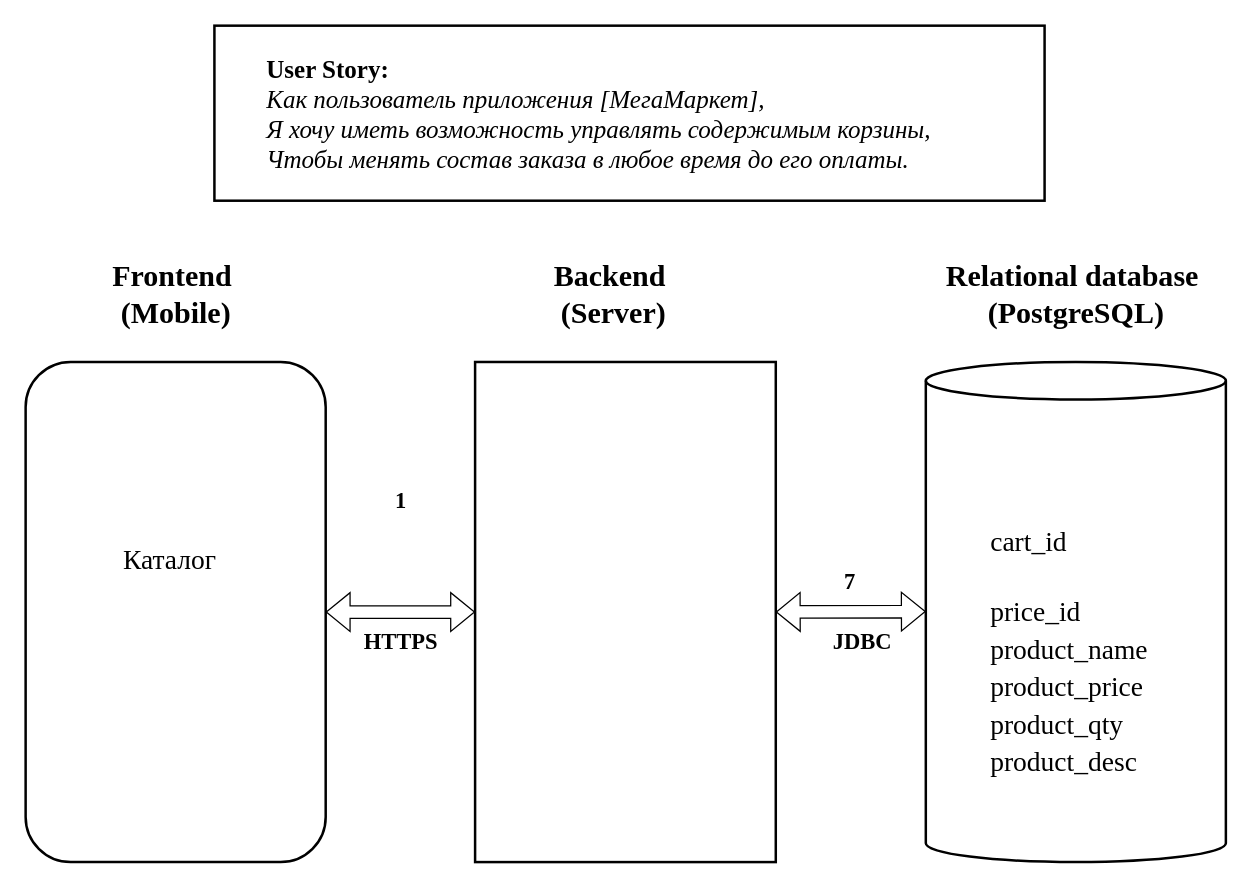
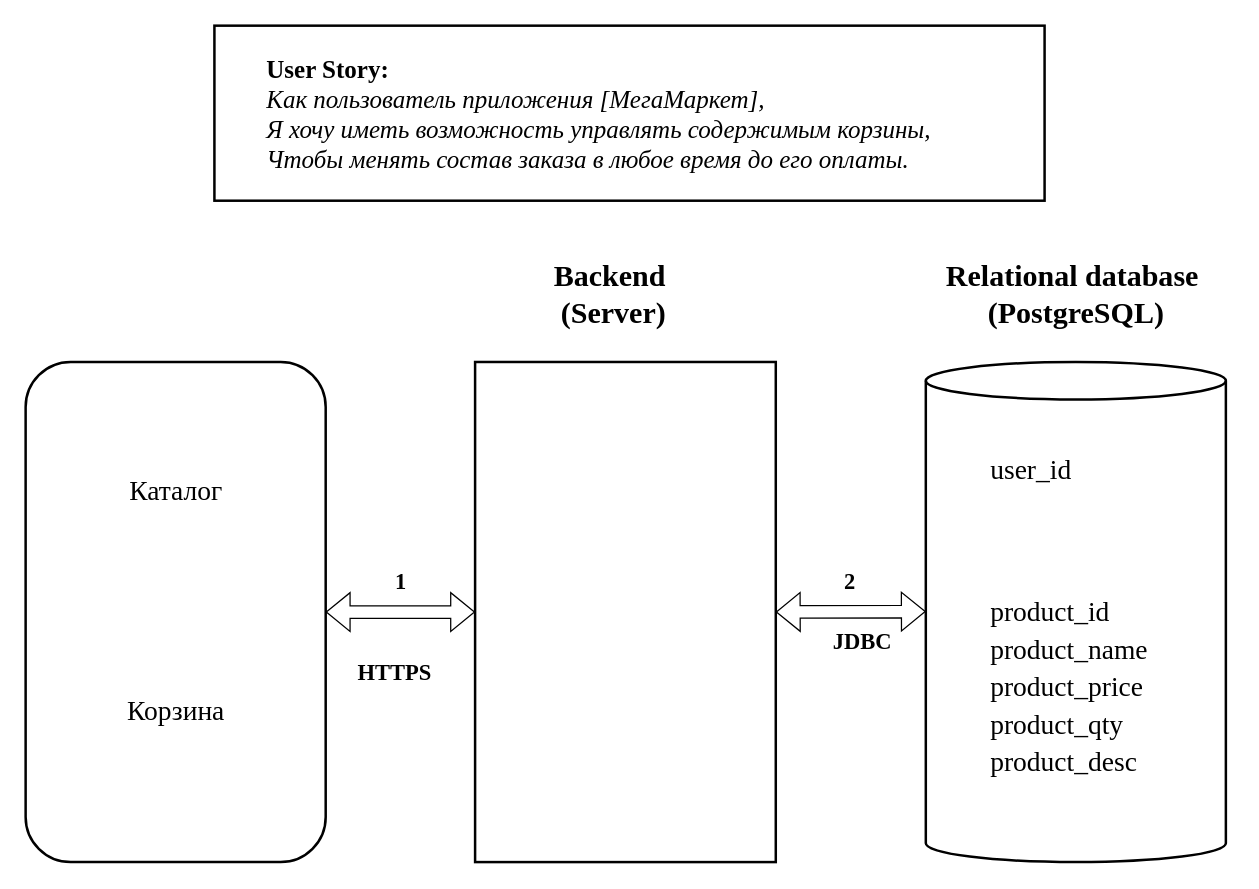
(176, 294) -> none
none -> (1051, 471)
(401, 501) -> (401, 582)
(1051, 543) -> none
(169, 561) -> (176, 492)
(850, 582) -> (850, 582)
(1045, 613) -> (1064, 613)
(401, 642) -> (394, 673)
none -> (176, 712)
